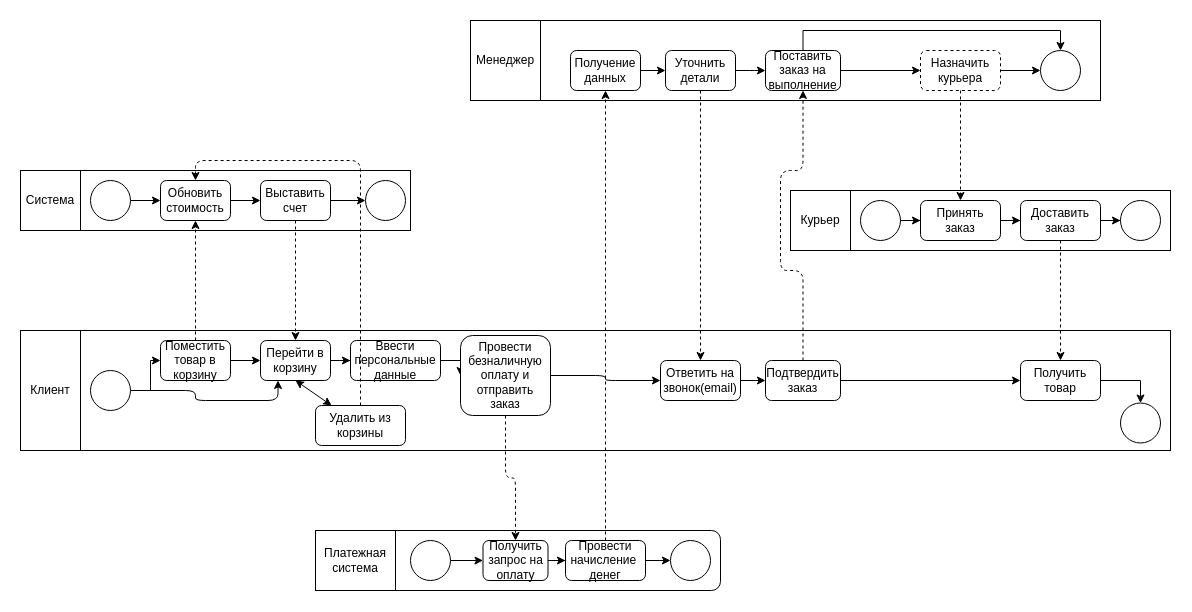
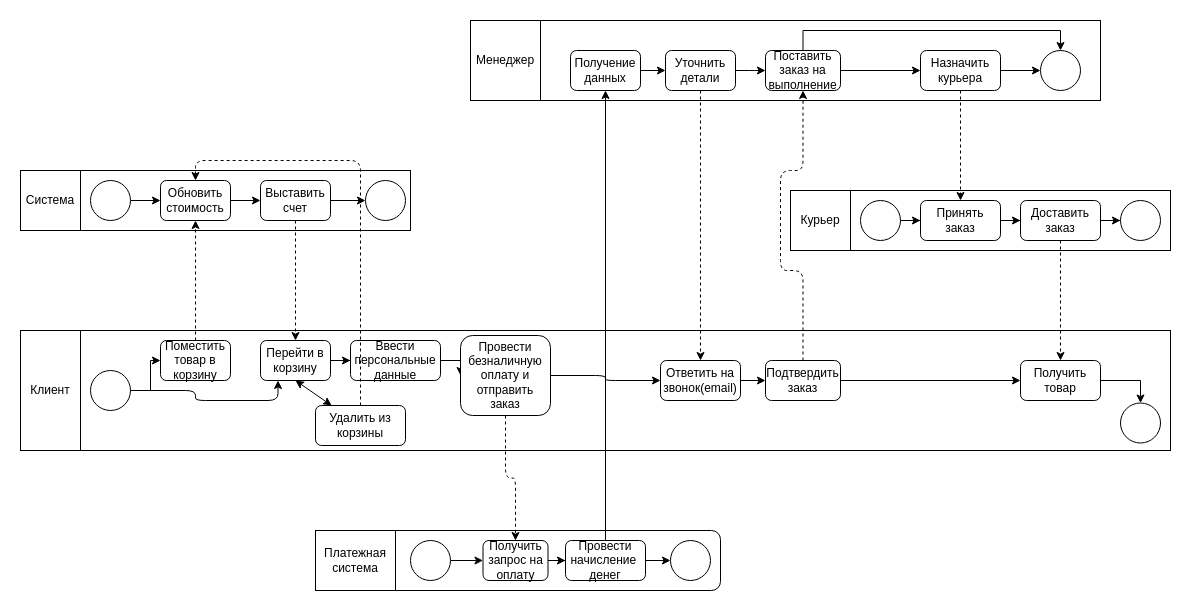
(961, 71) -> (961, 71)
(606, 318) -> (606, 318)
(250, 361) -> none
